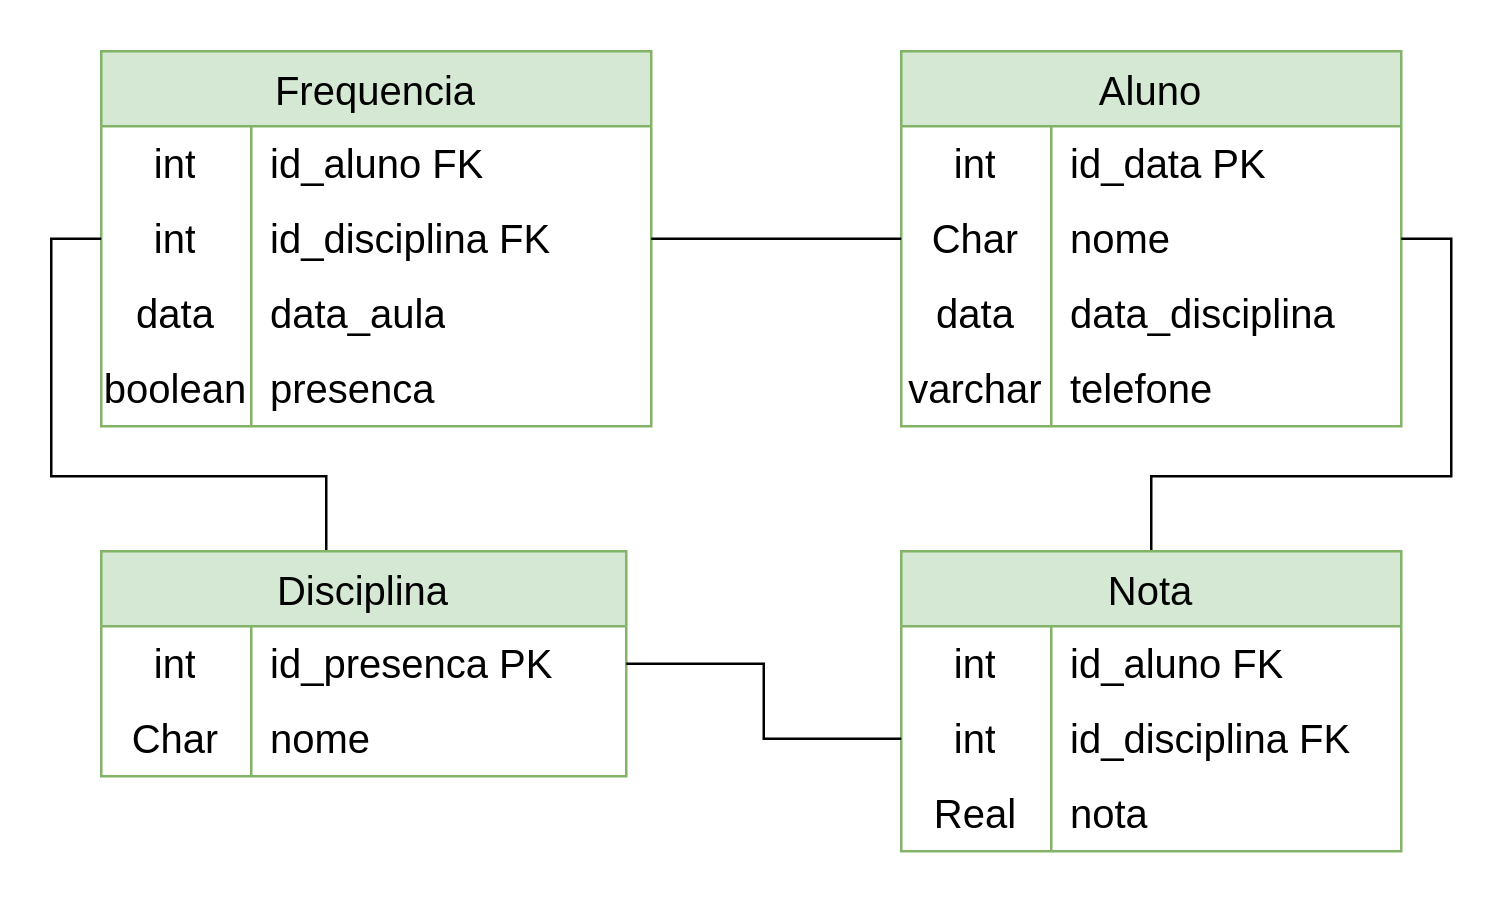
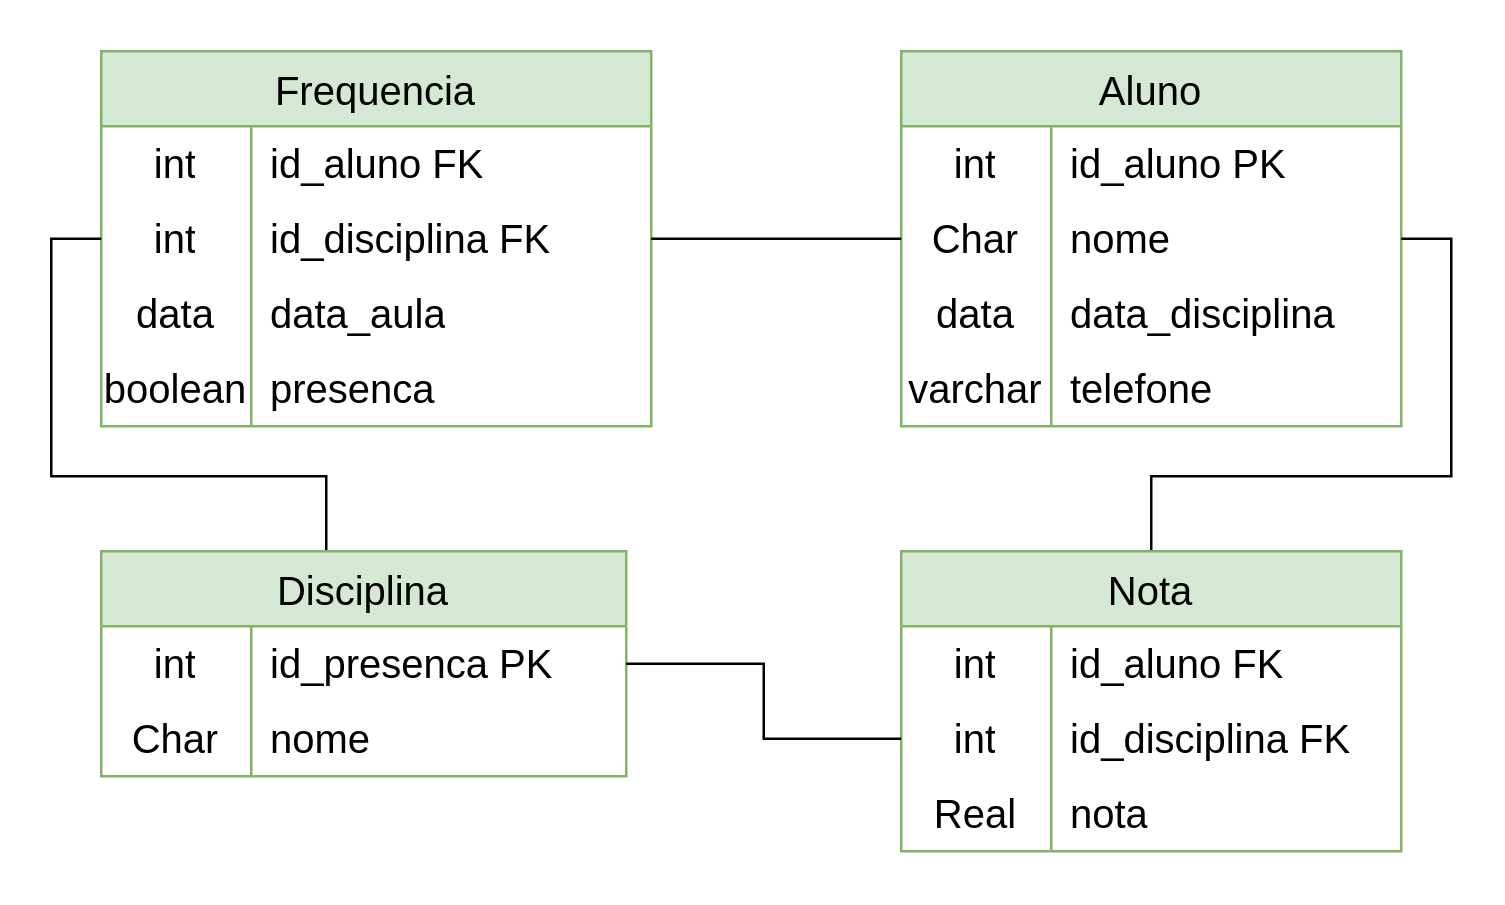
(1173, 164) -> (1179, 164)
